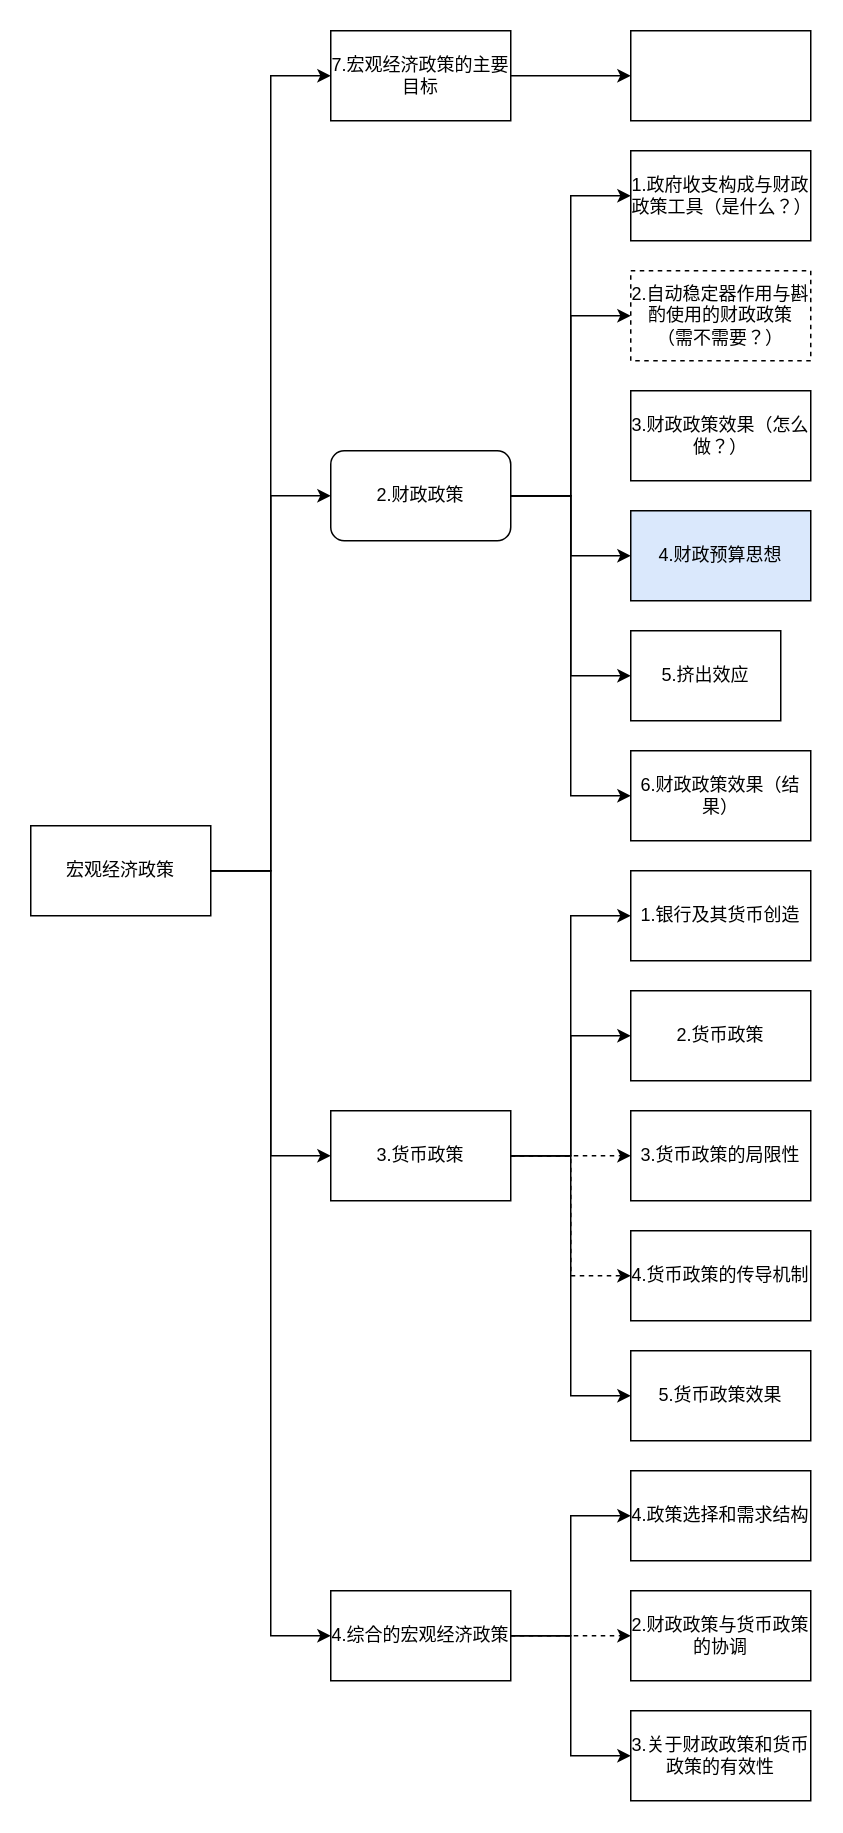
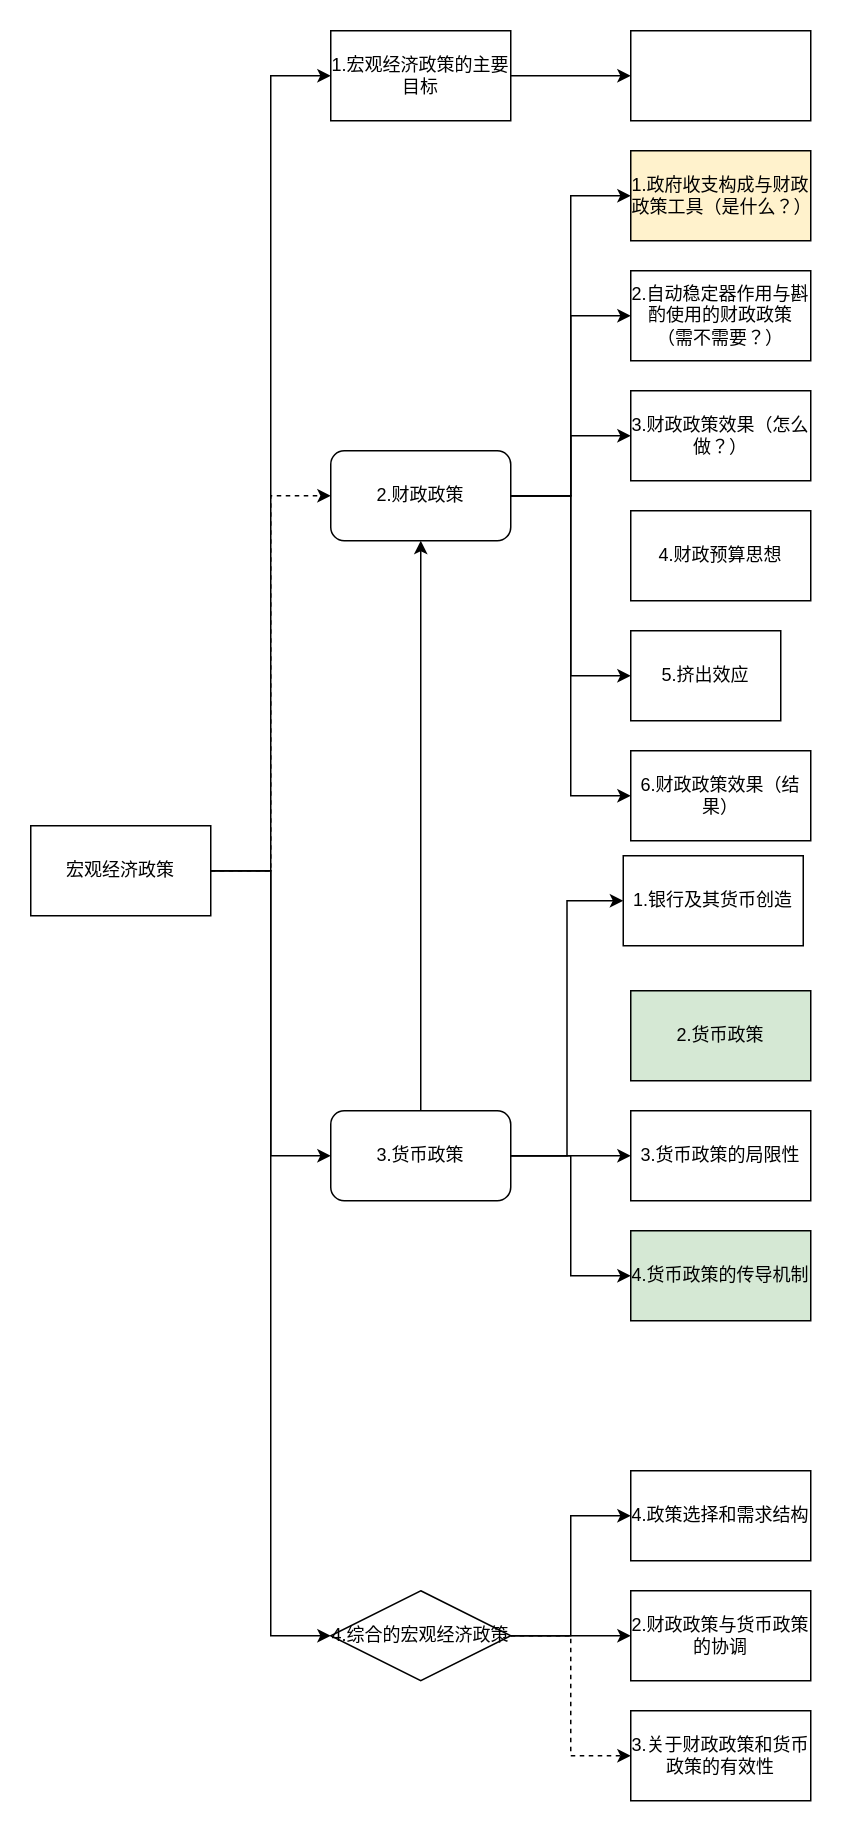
(421, 76) -> (421, 76)
(721, 196) -> (721, 196)
(721, 316) -> (721, 316)
none -> (596, 436)
(296, 496) -> (296, 496)
(597, 556) -> none
(721, 556) -> (721, 556)
(721, 916) -> (713, 901)
(596, 1036) -> (421, 831)
(721, 1036) -> (721, 1036)
(421, 1156) -> (421, 1156)
(596, 1156) -> (596, 1156)
(595, 1276) -> (595, 1276)
(721, 1276) -> (721, 1276)
(571, 1362) -> none
(721, 1396) -> none
(421, 1636) -> (421, 1636)
(596, 1636) -> (596, 1636)
(571, 1720) -> (571, 1720)
